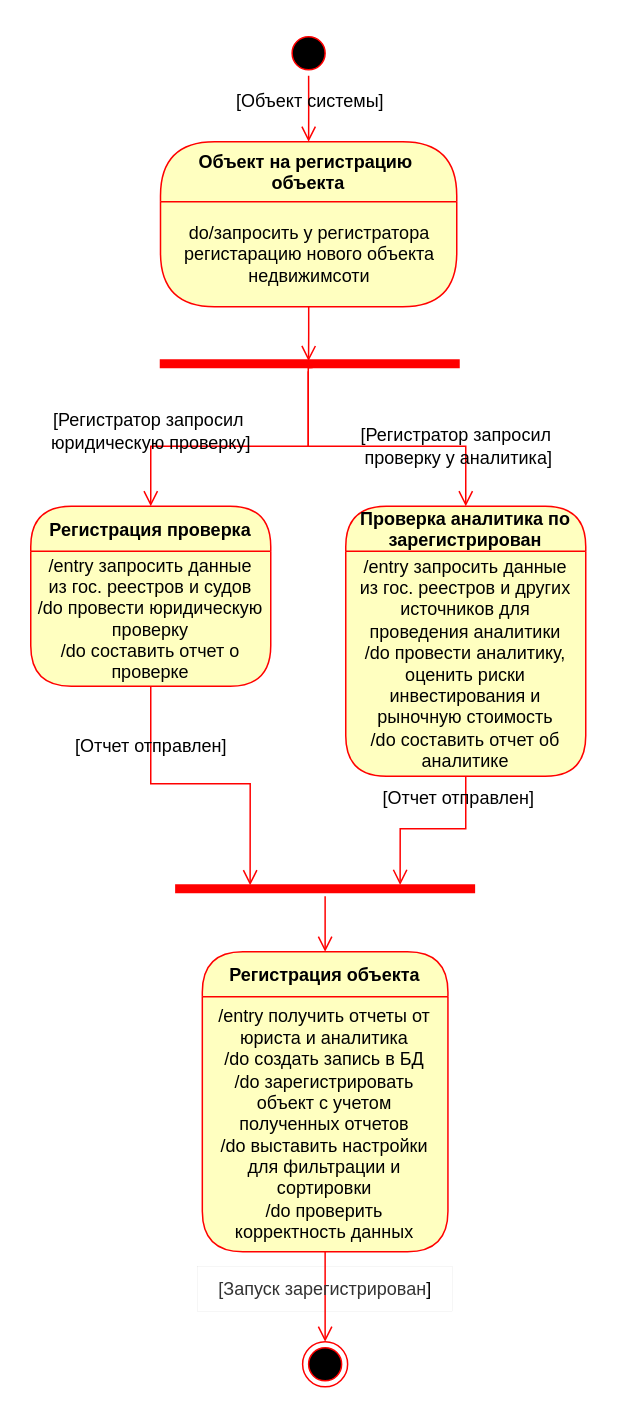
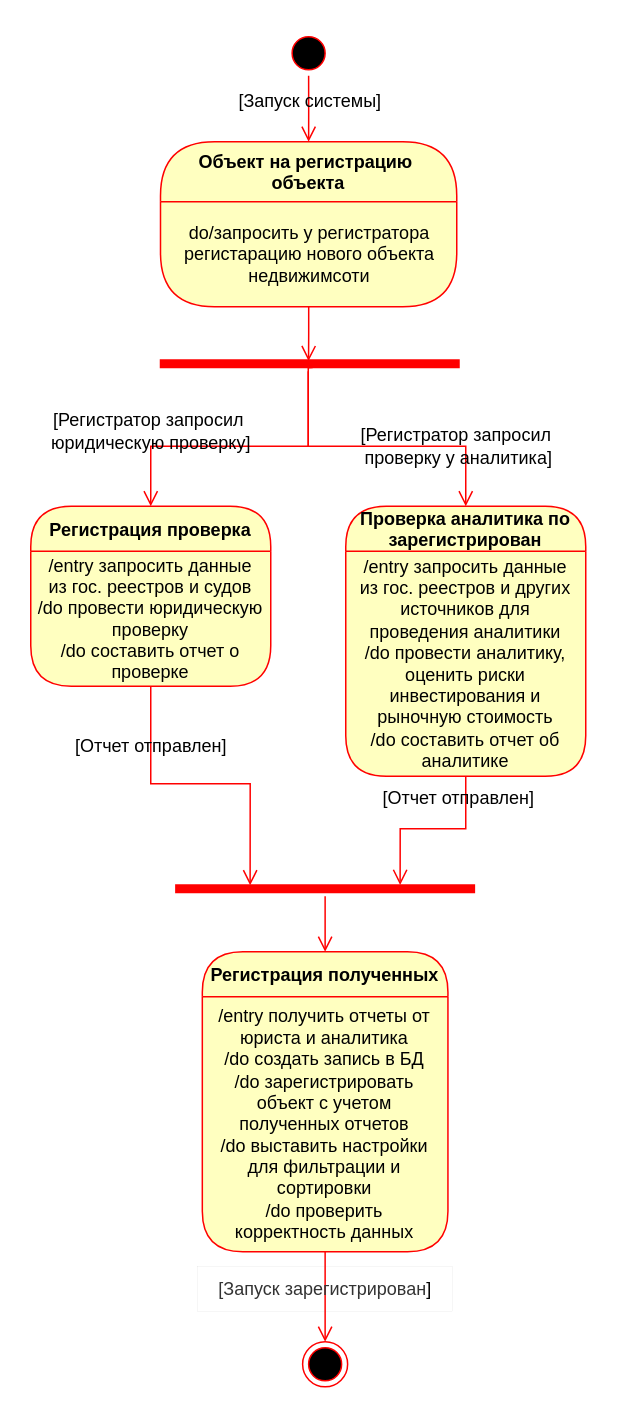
(311, 101) -> (311, 101)
(324, 975) -> (324, 975)
